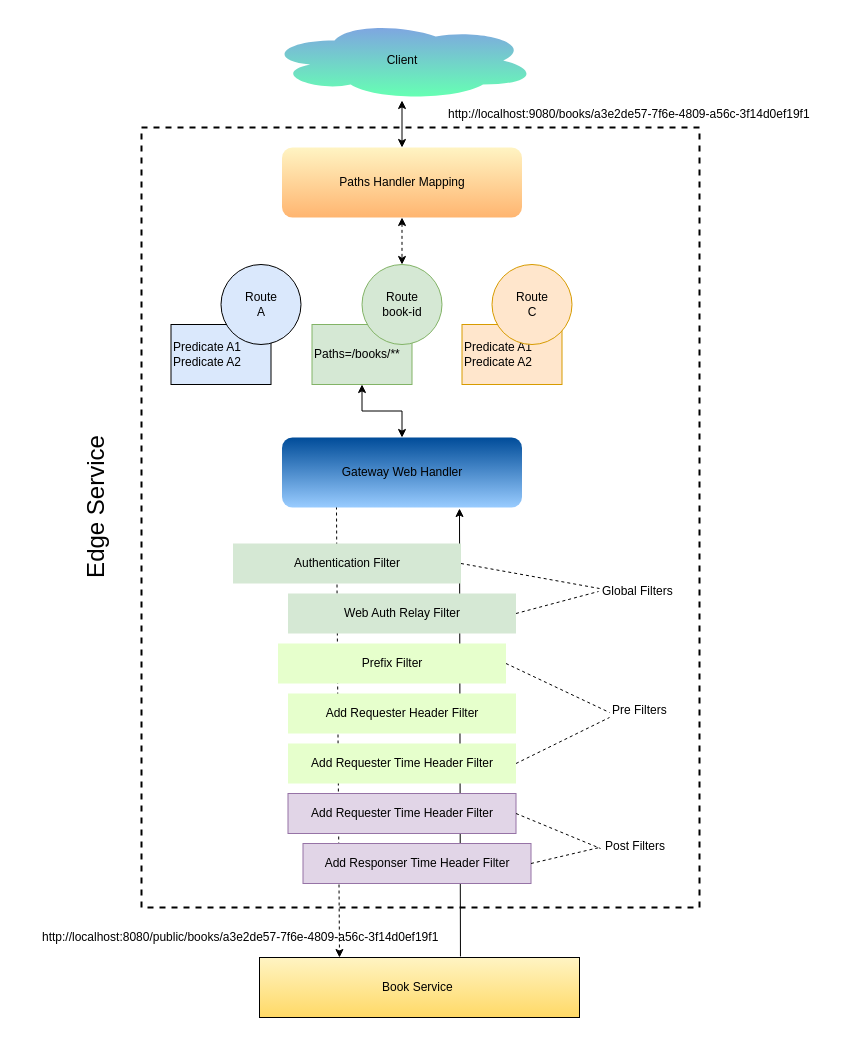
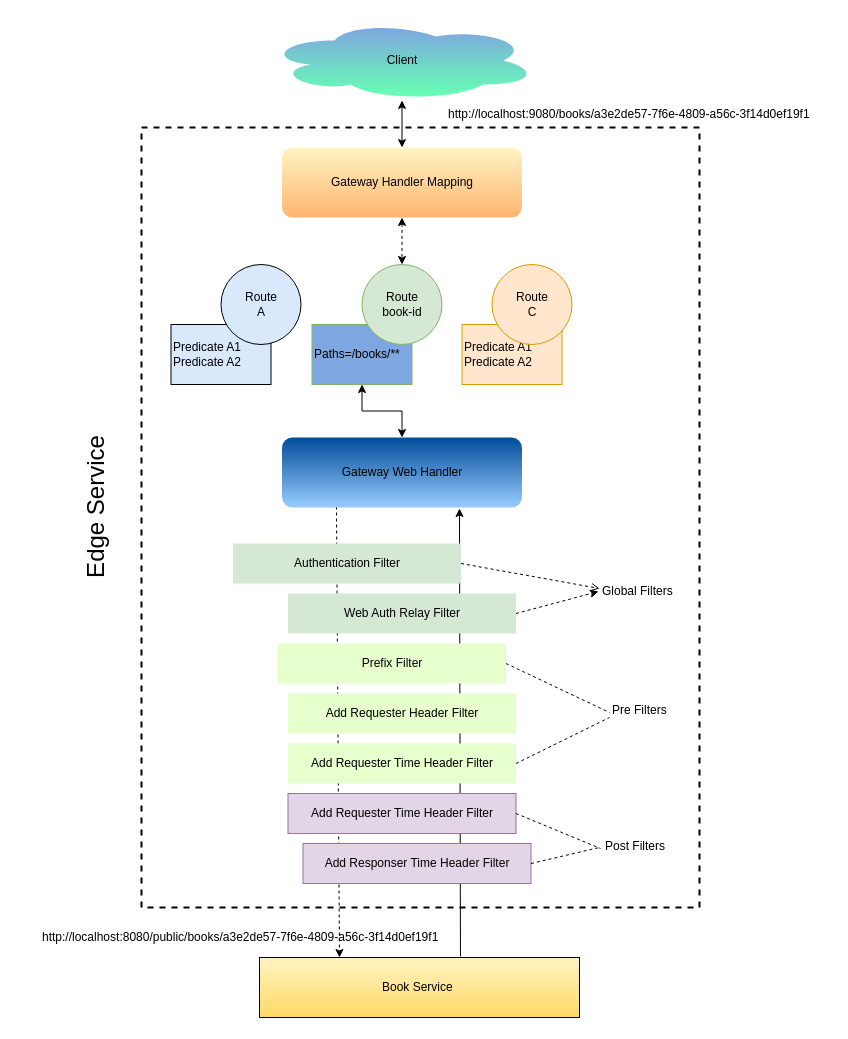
(403, 183) -> (403, 183)
(362, 355) -> (362, 355)
(595, 588) -> (594, 588)
(594, 593) -> (590, 594)
